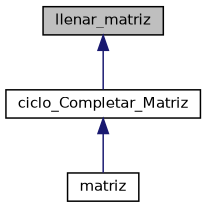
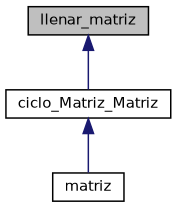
(103, 104) -> (88, 104)
